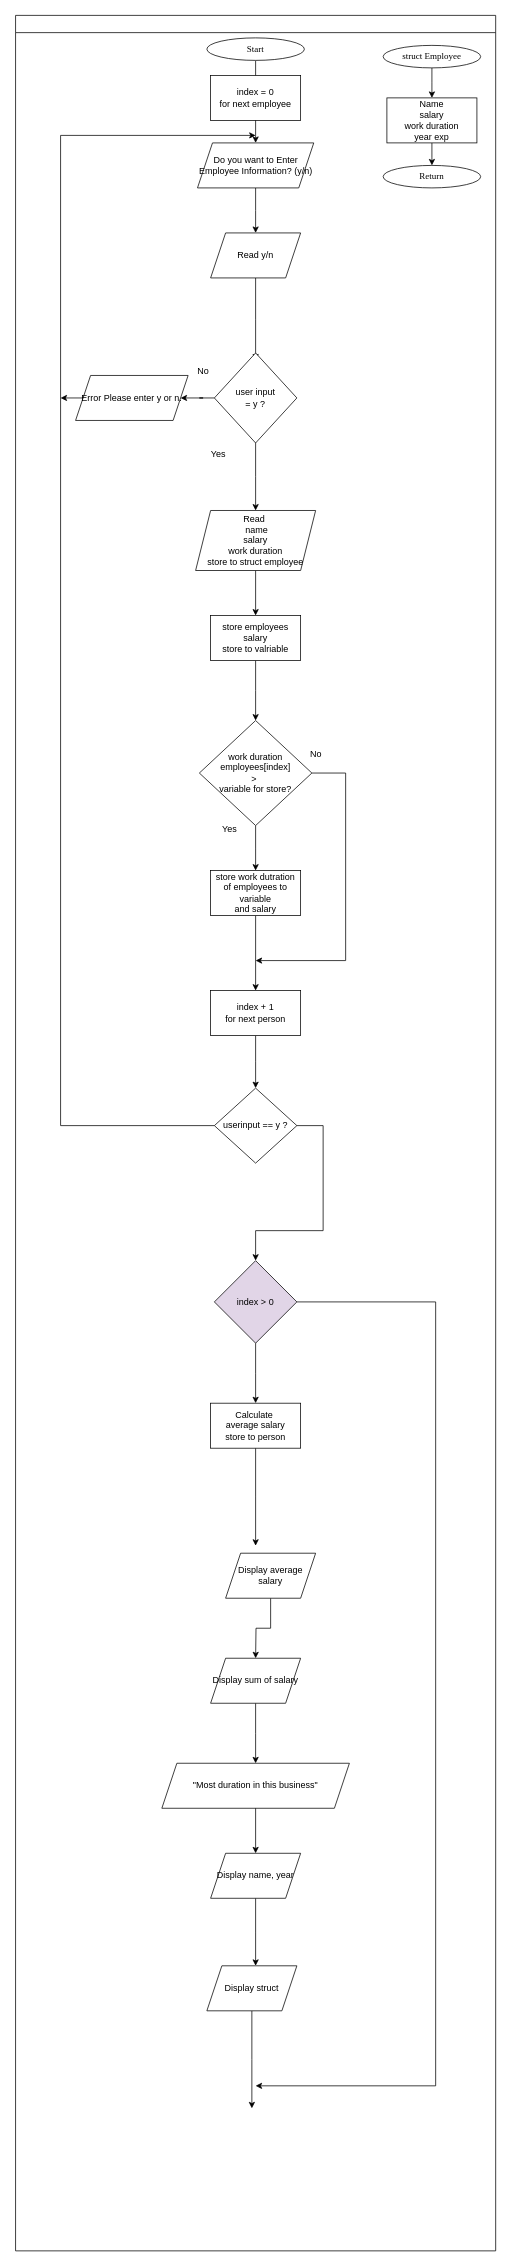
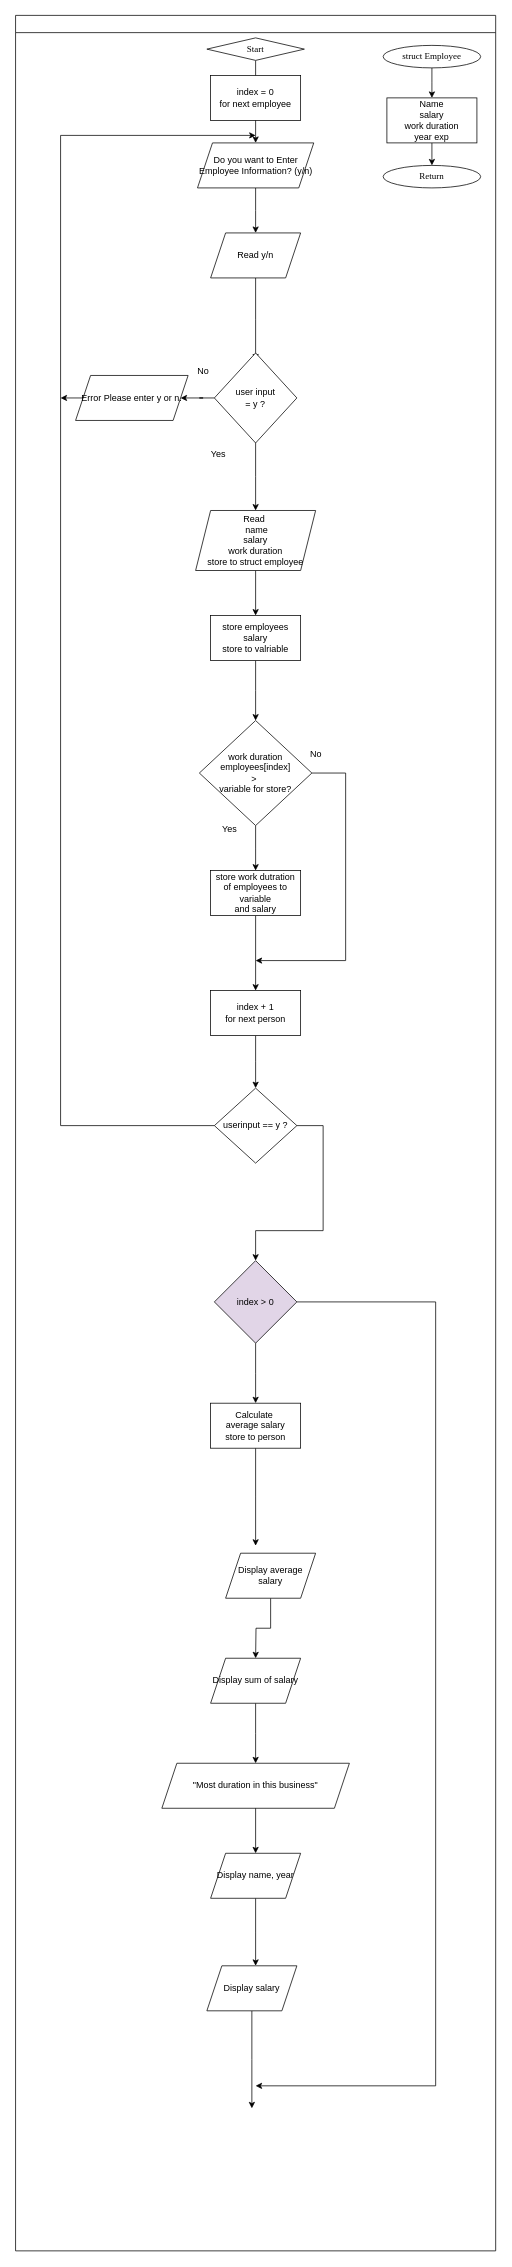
(255, 49) -> (255, 49)
(252, 1988) -> (252, 1988)
